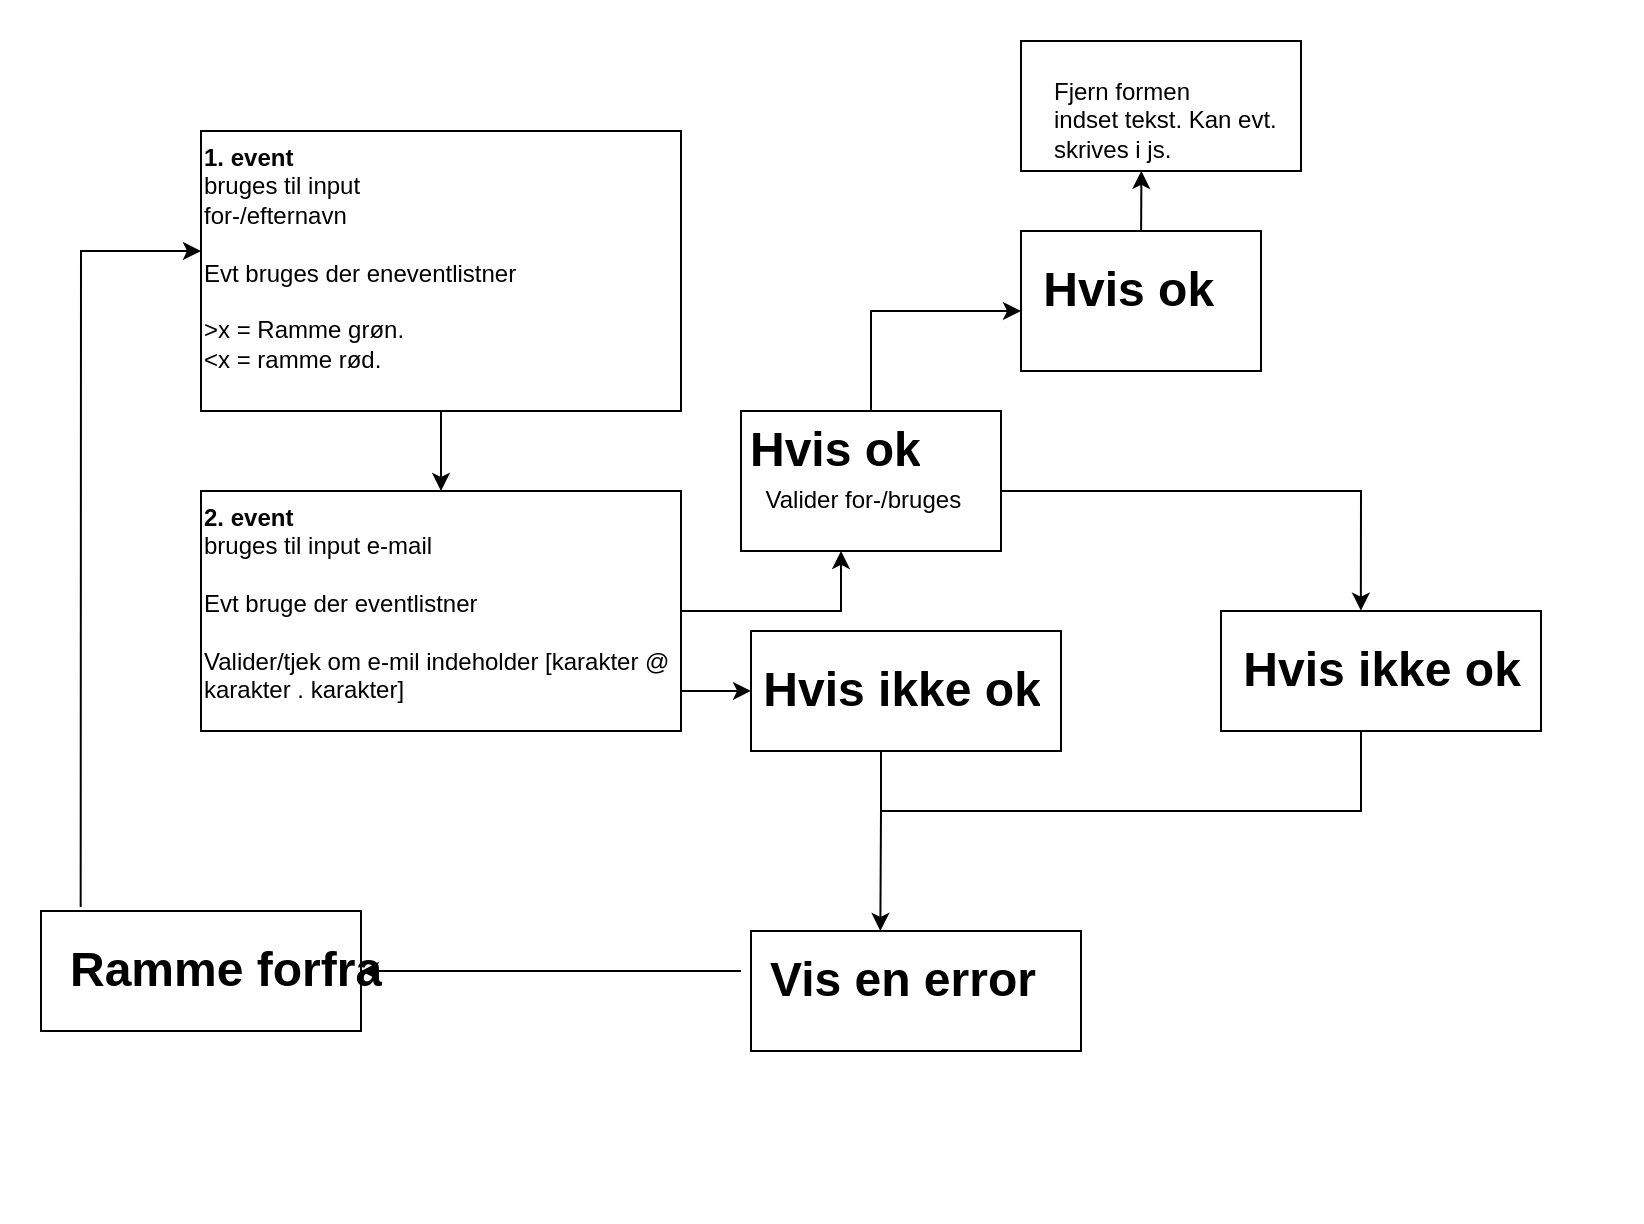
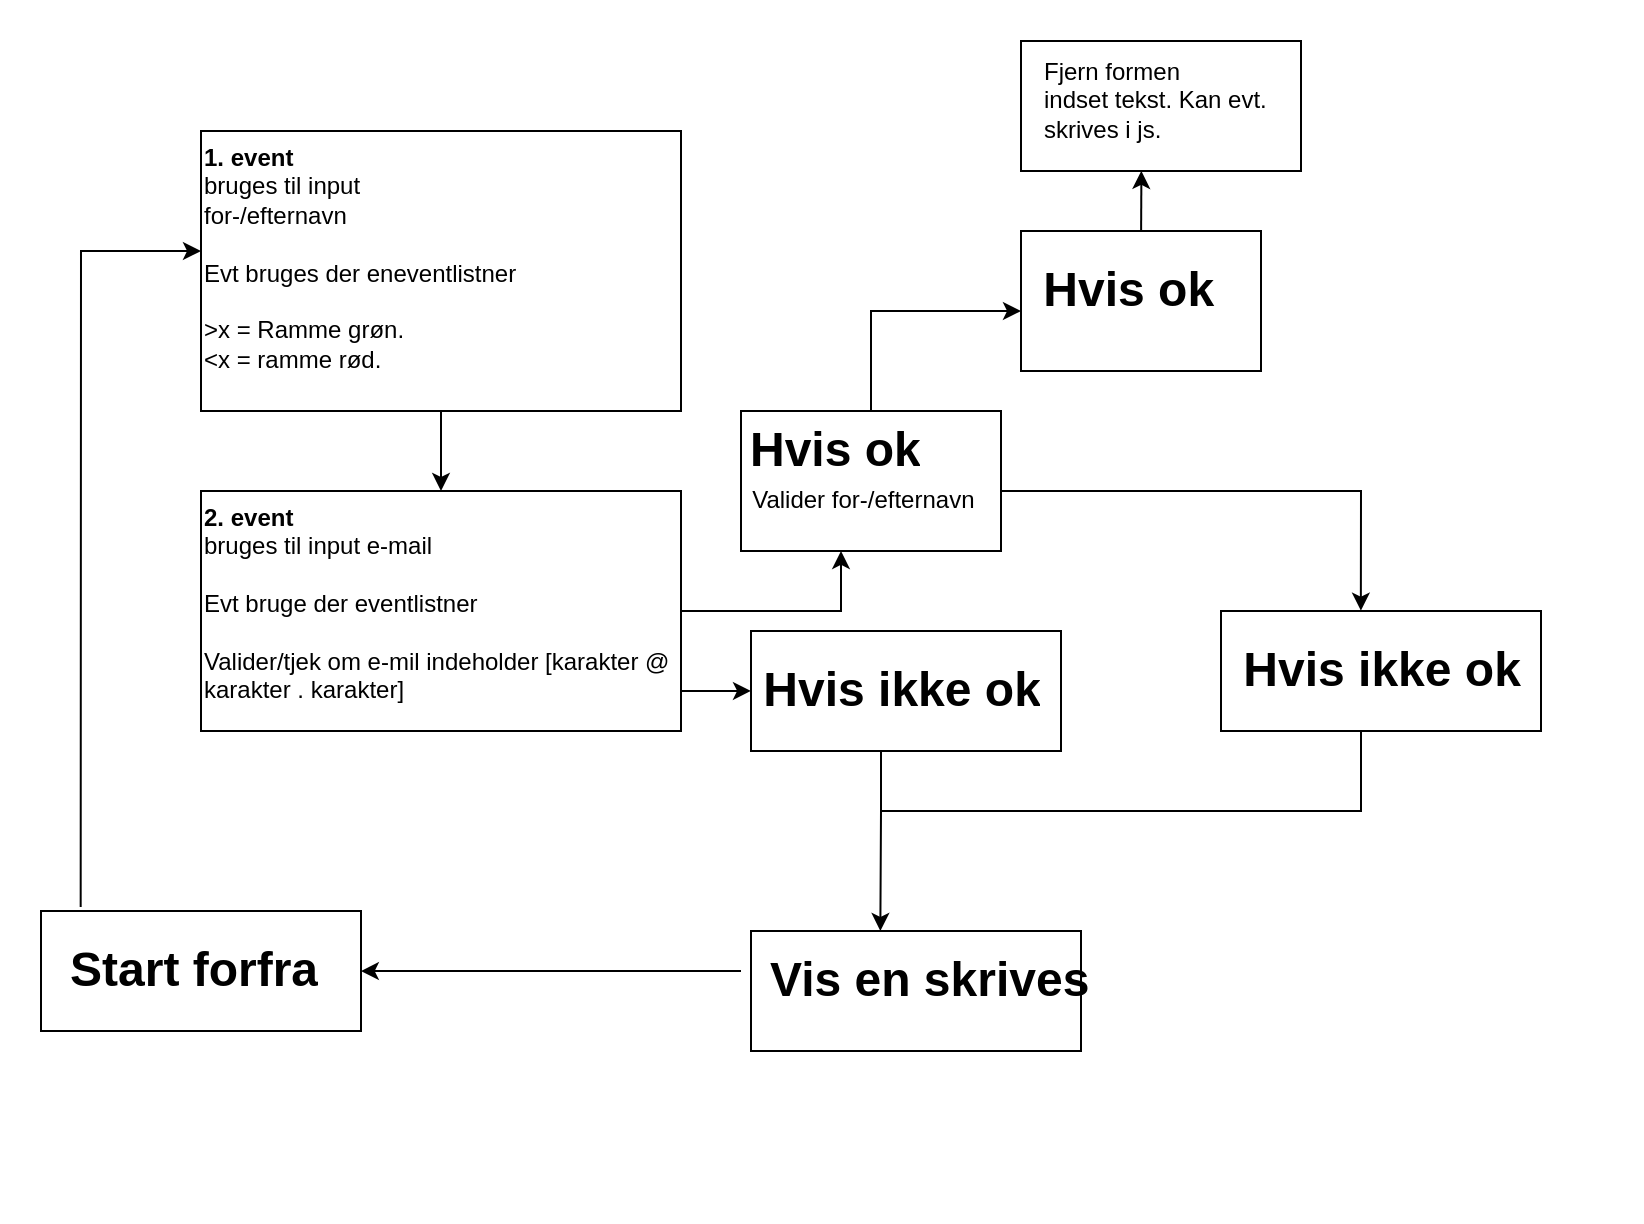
(1171, 121) -> (1161, 101)
(871, 501) -> (871, 501)
(149, 925) -> (149, 925)
(842, 935) -> (853, 935)
